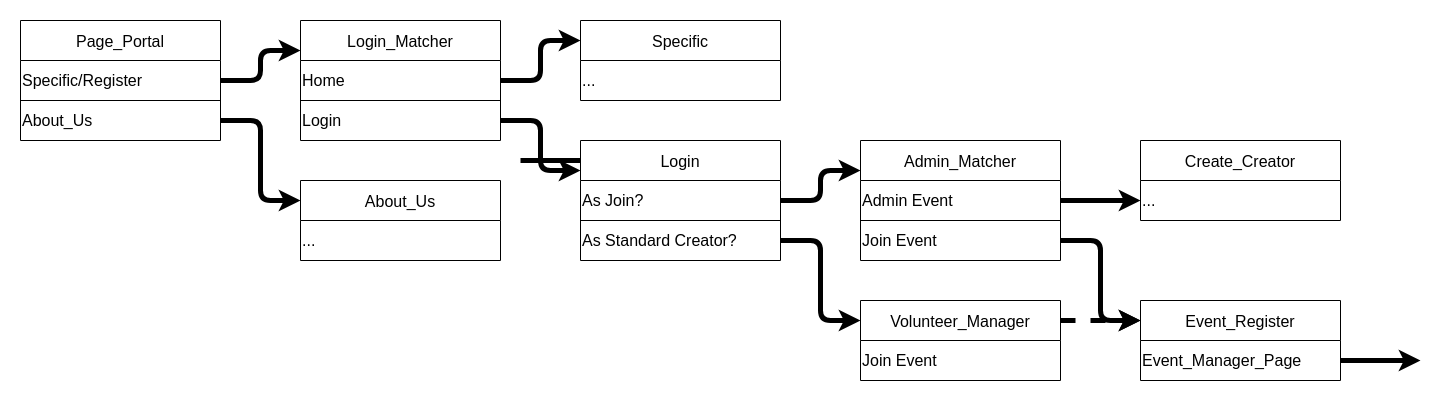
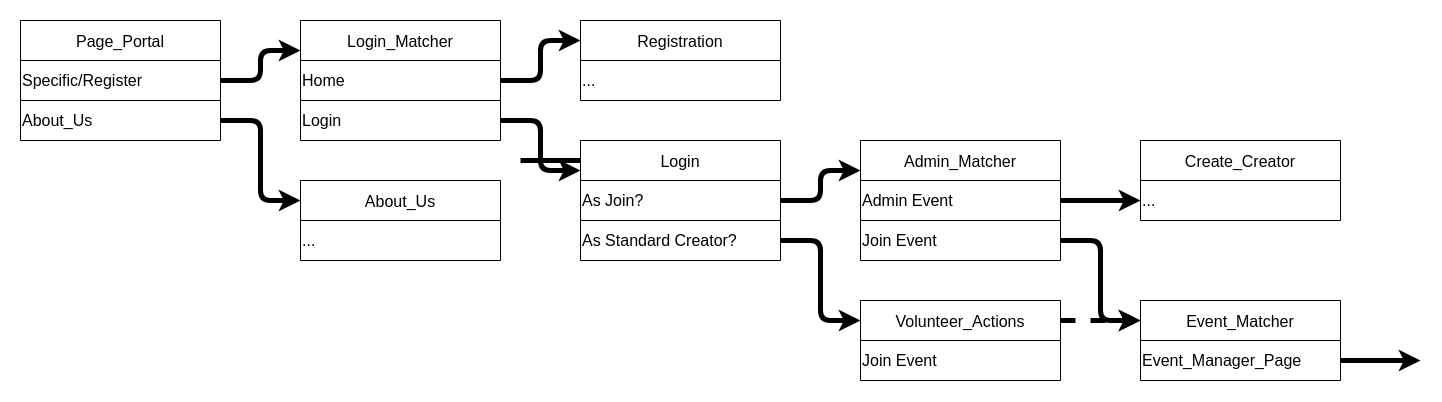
(680, 42) -> (680, 42)
(960, 322) -> (960, 322)
(1240, 322) -> (1240, 322)
